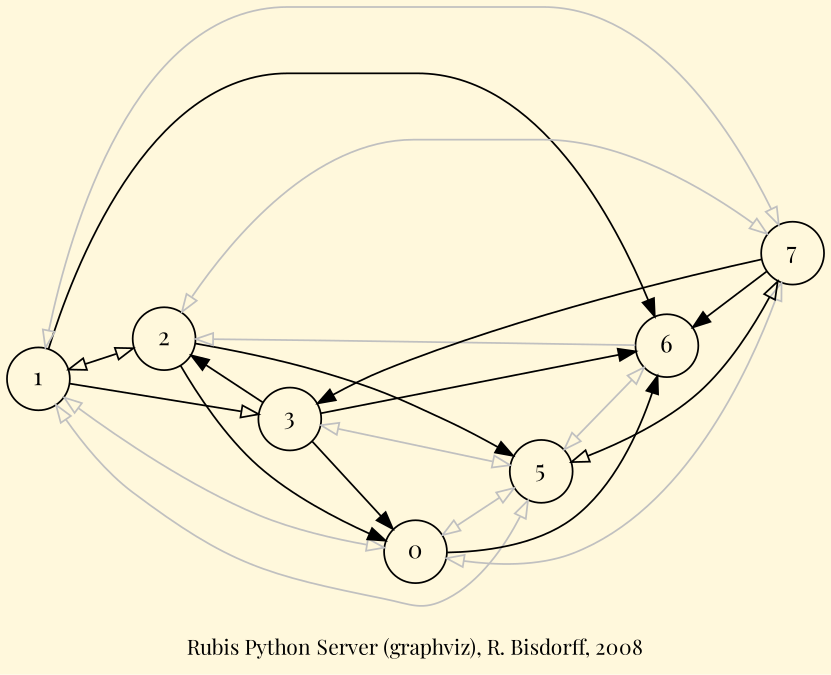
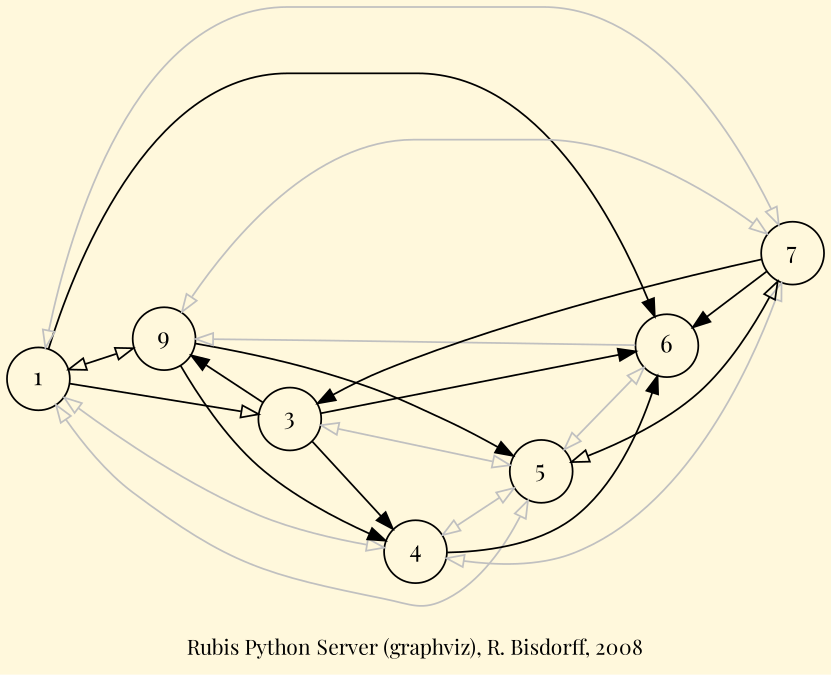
(164, 339) -> (164, 339)
(416, 552) -> (416, 552)
